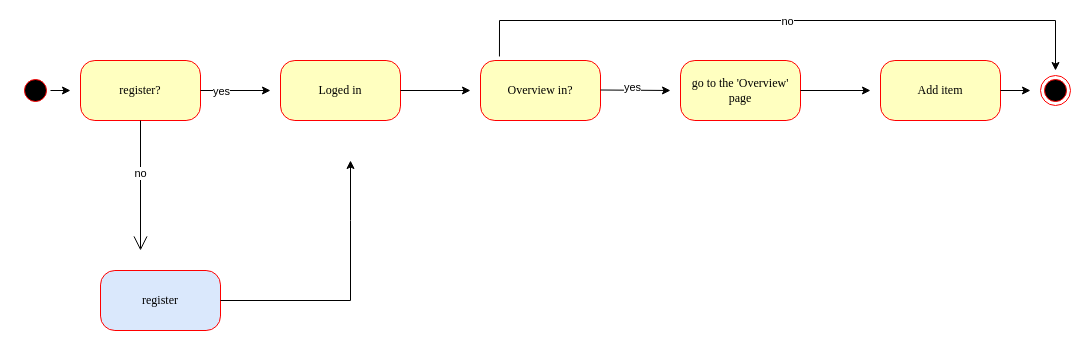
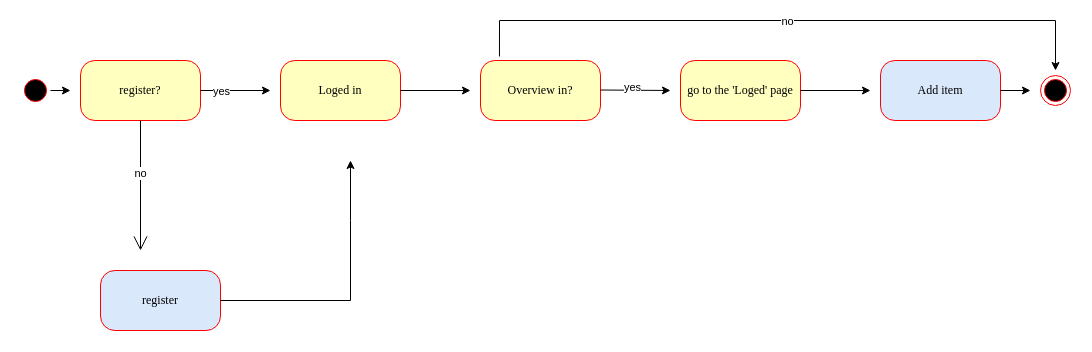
(741, 91) -> (741, 91)
(941, 91) -> (941, 91)
